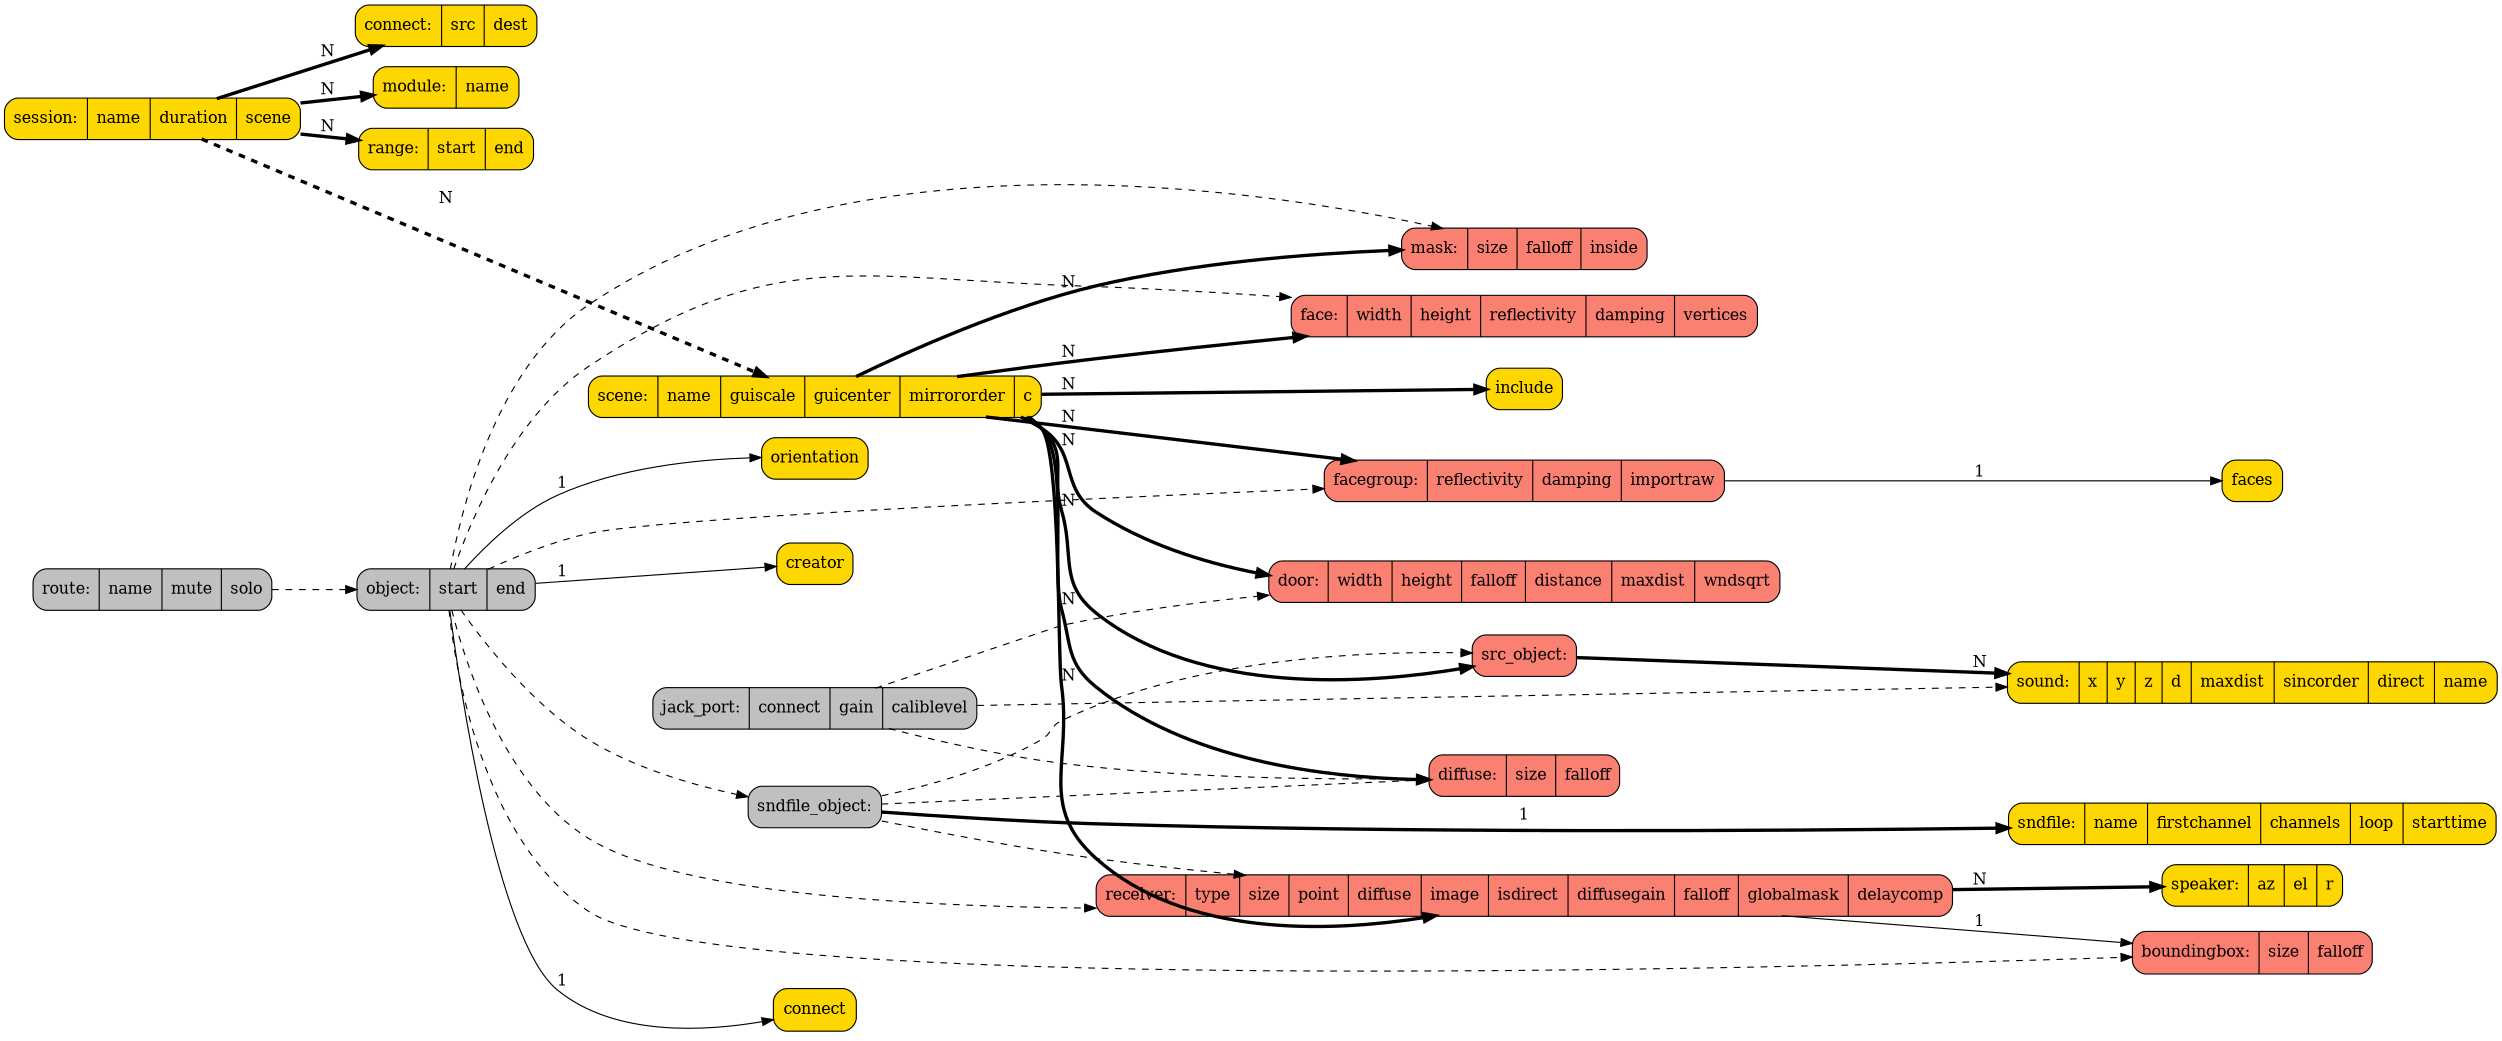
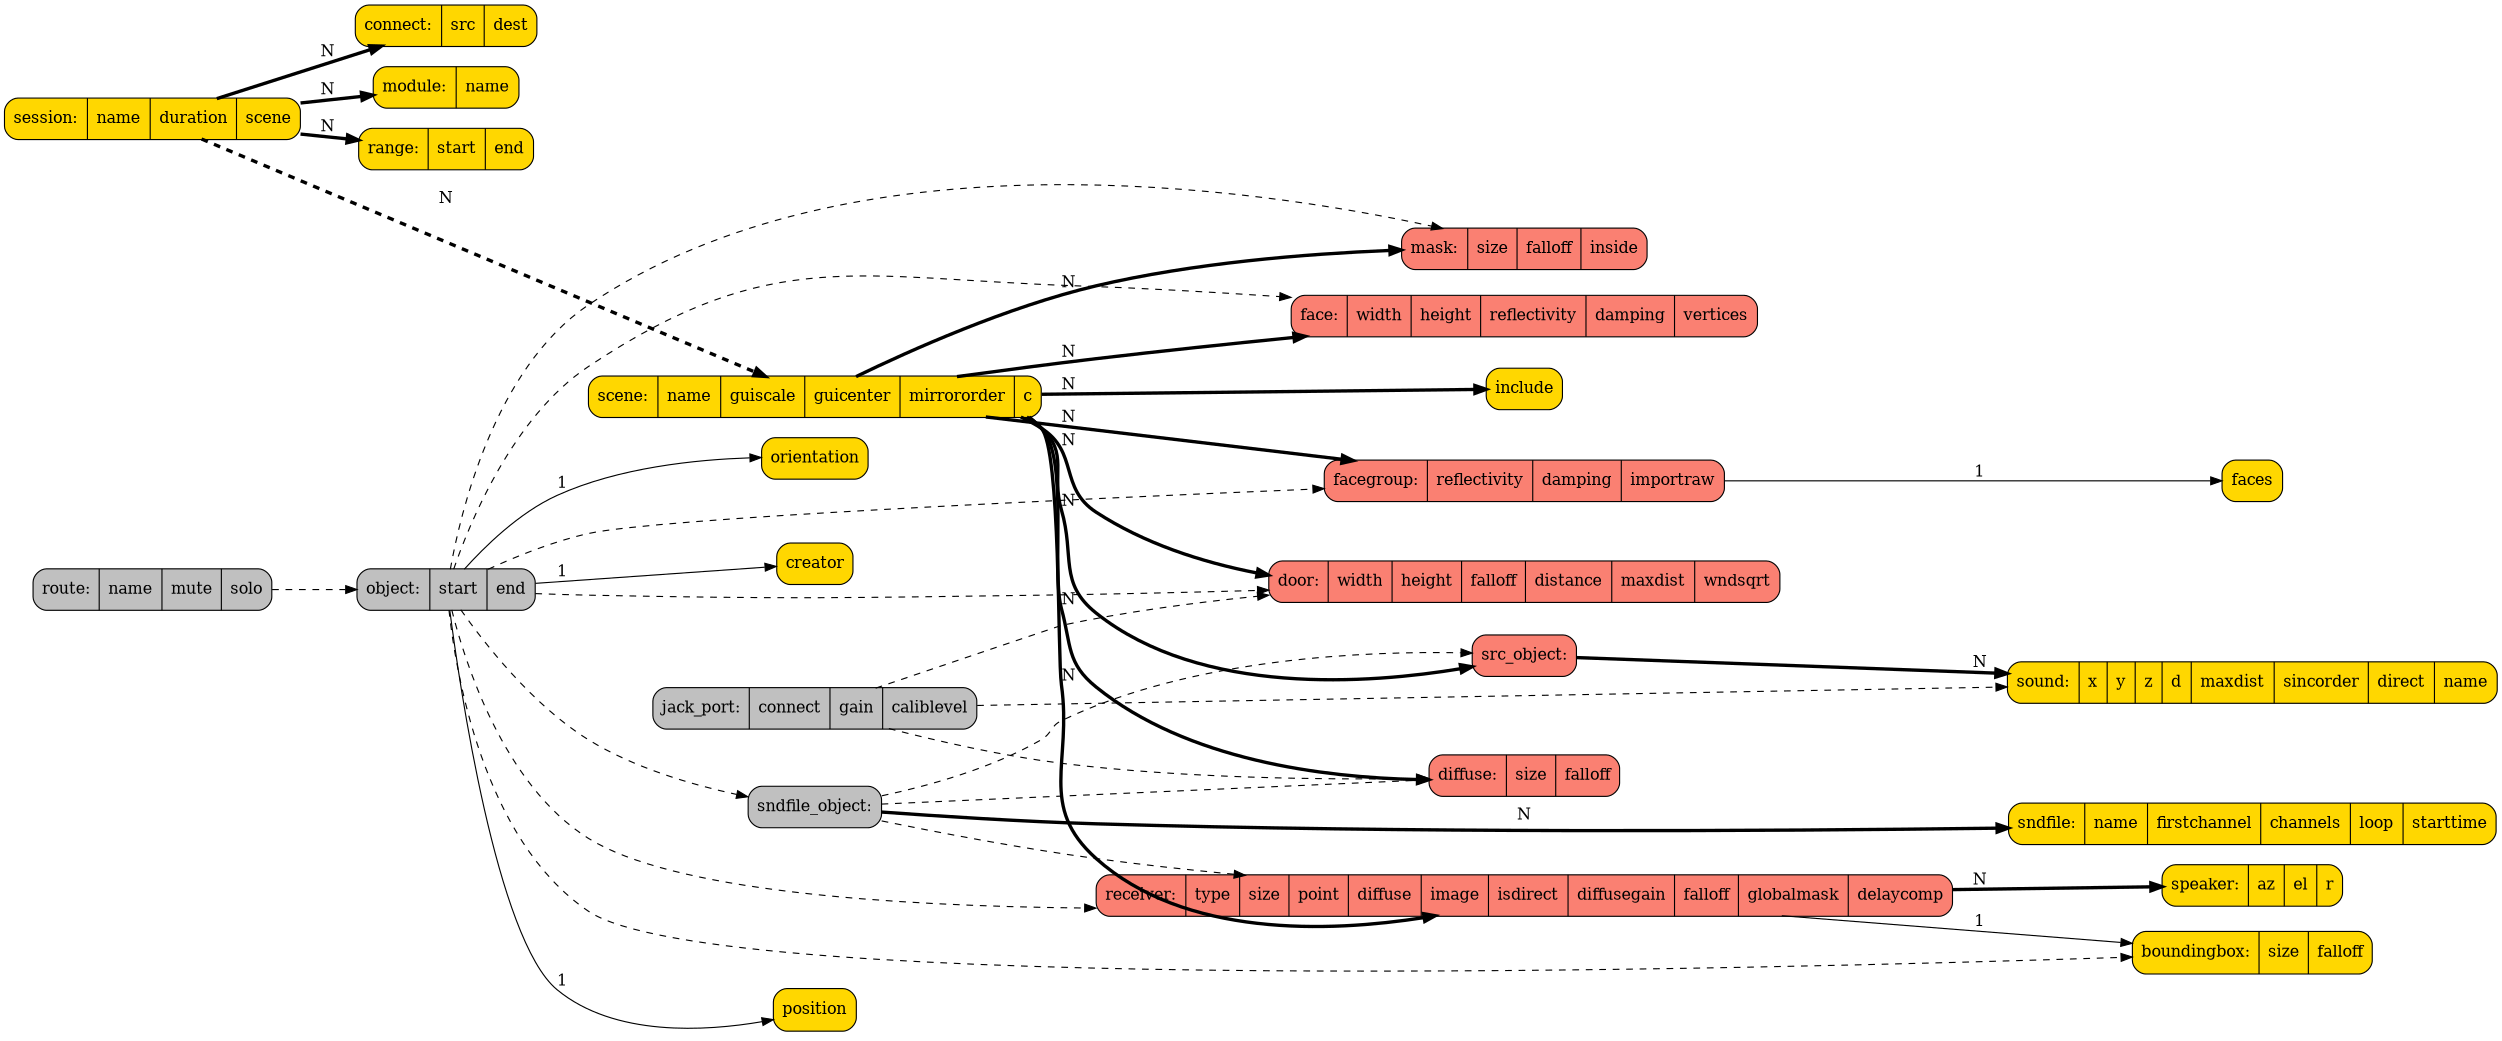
none -> (896, 597)
(1524, 815) -> (1524, 815)
(2252, 953) -> (2252, 953)
(815, 1010) -> (815, 1010)
